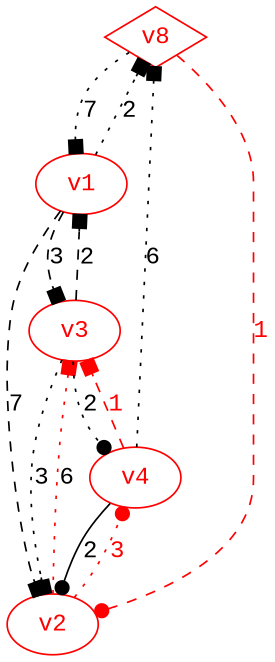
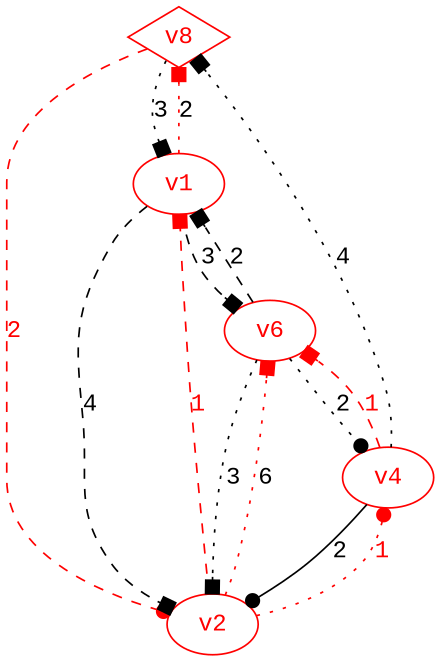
(91, 111) -> (161, 111)
(116, 116) -> (179, 119)
(153, 257) -> (343, 257)
(75, 331) -> (270, 331)
(261, 331) -> (14, 331)
(16, 404) -> (90, 404)
none -> (192, 413)
(118, 551) -> (382, 551)
